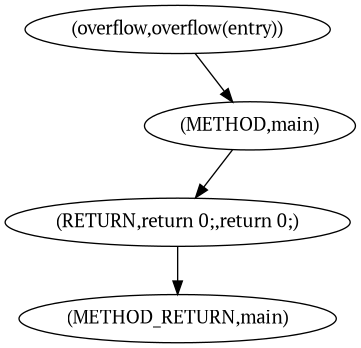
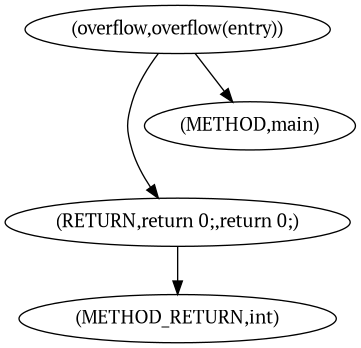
(218, 168) -> (128, 119)
(178, 319) -> (178, 319)
